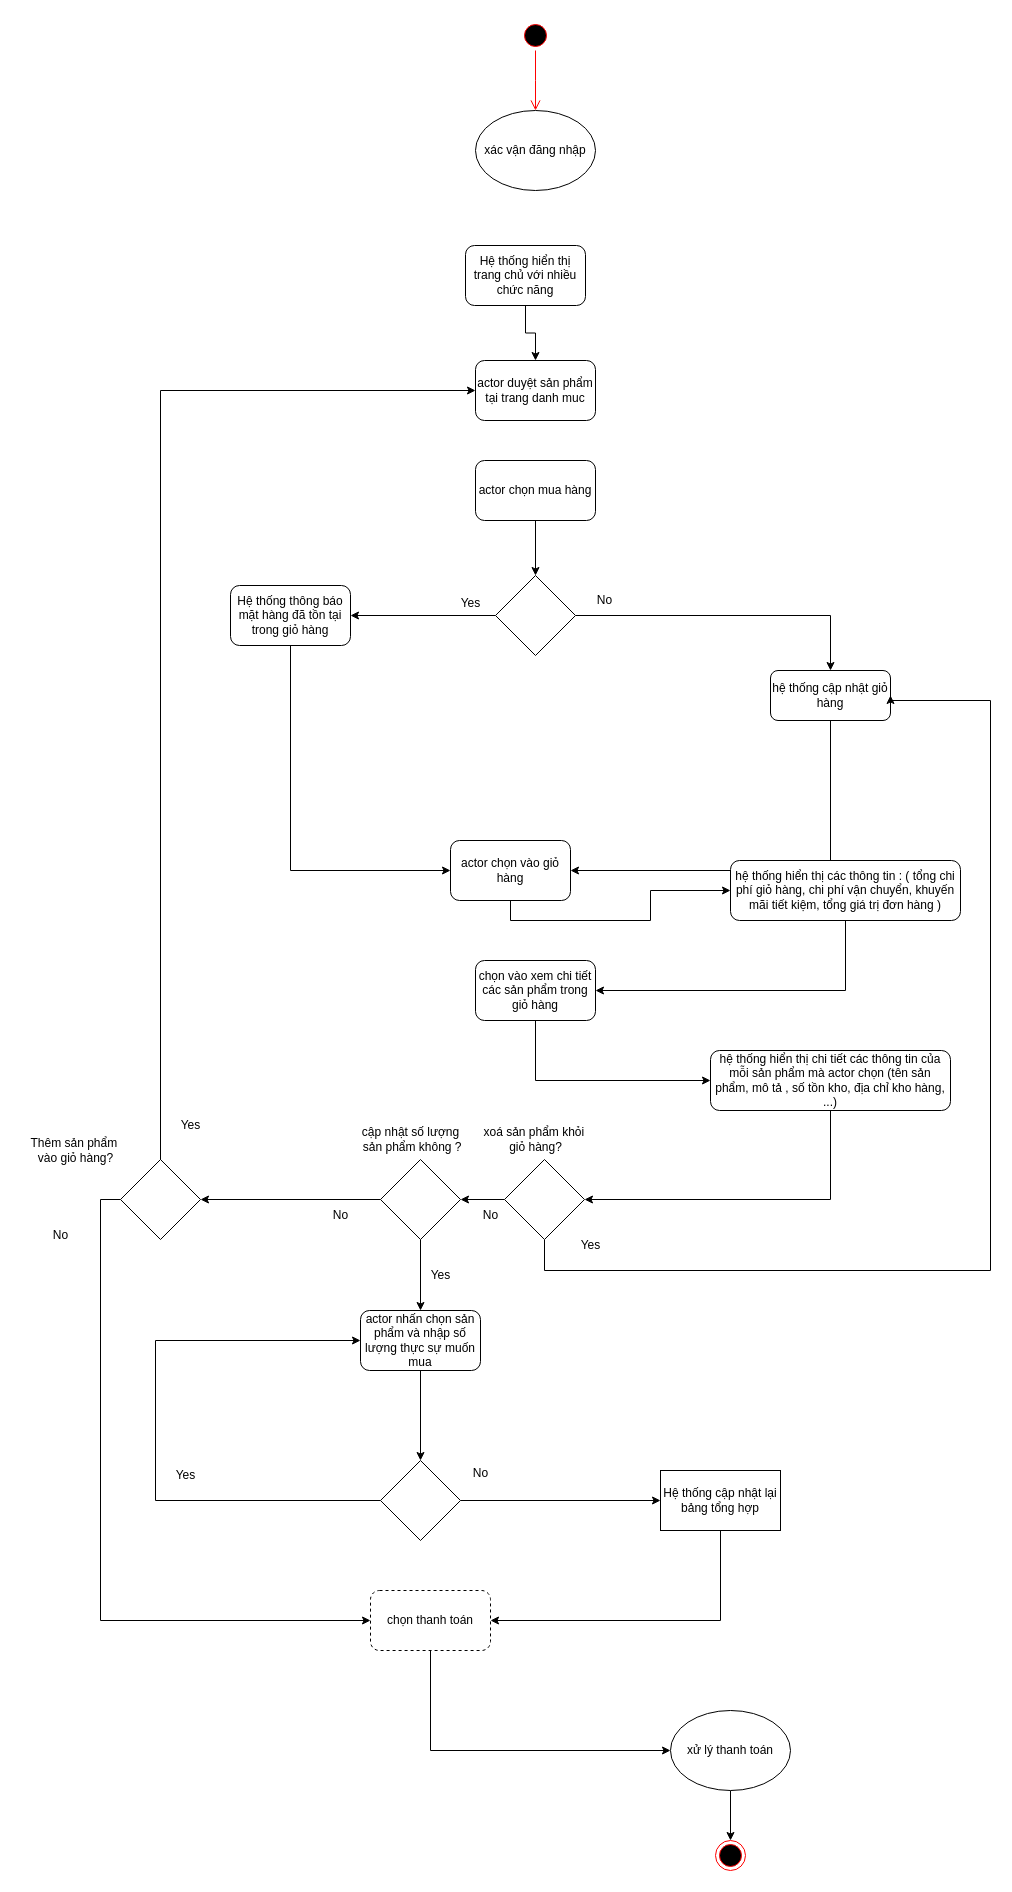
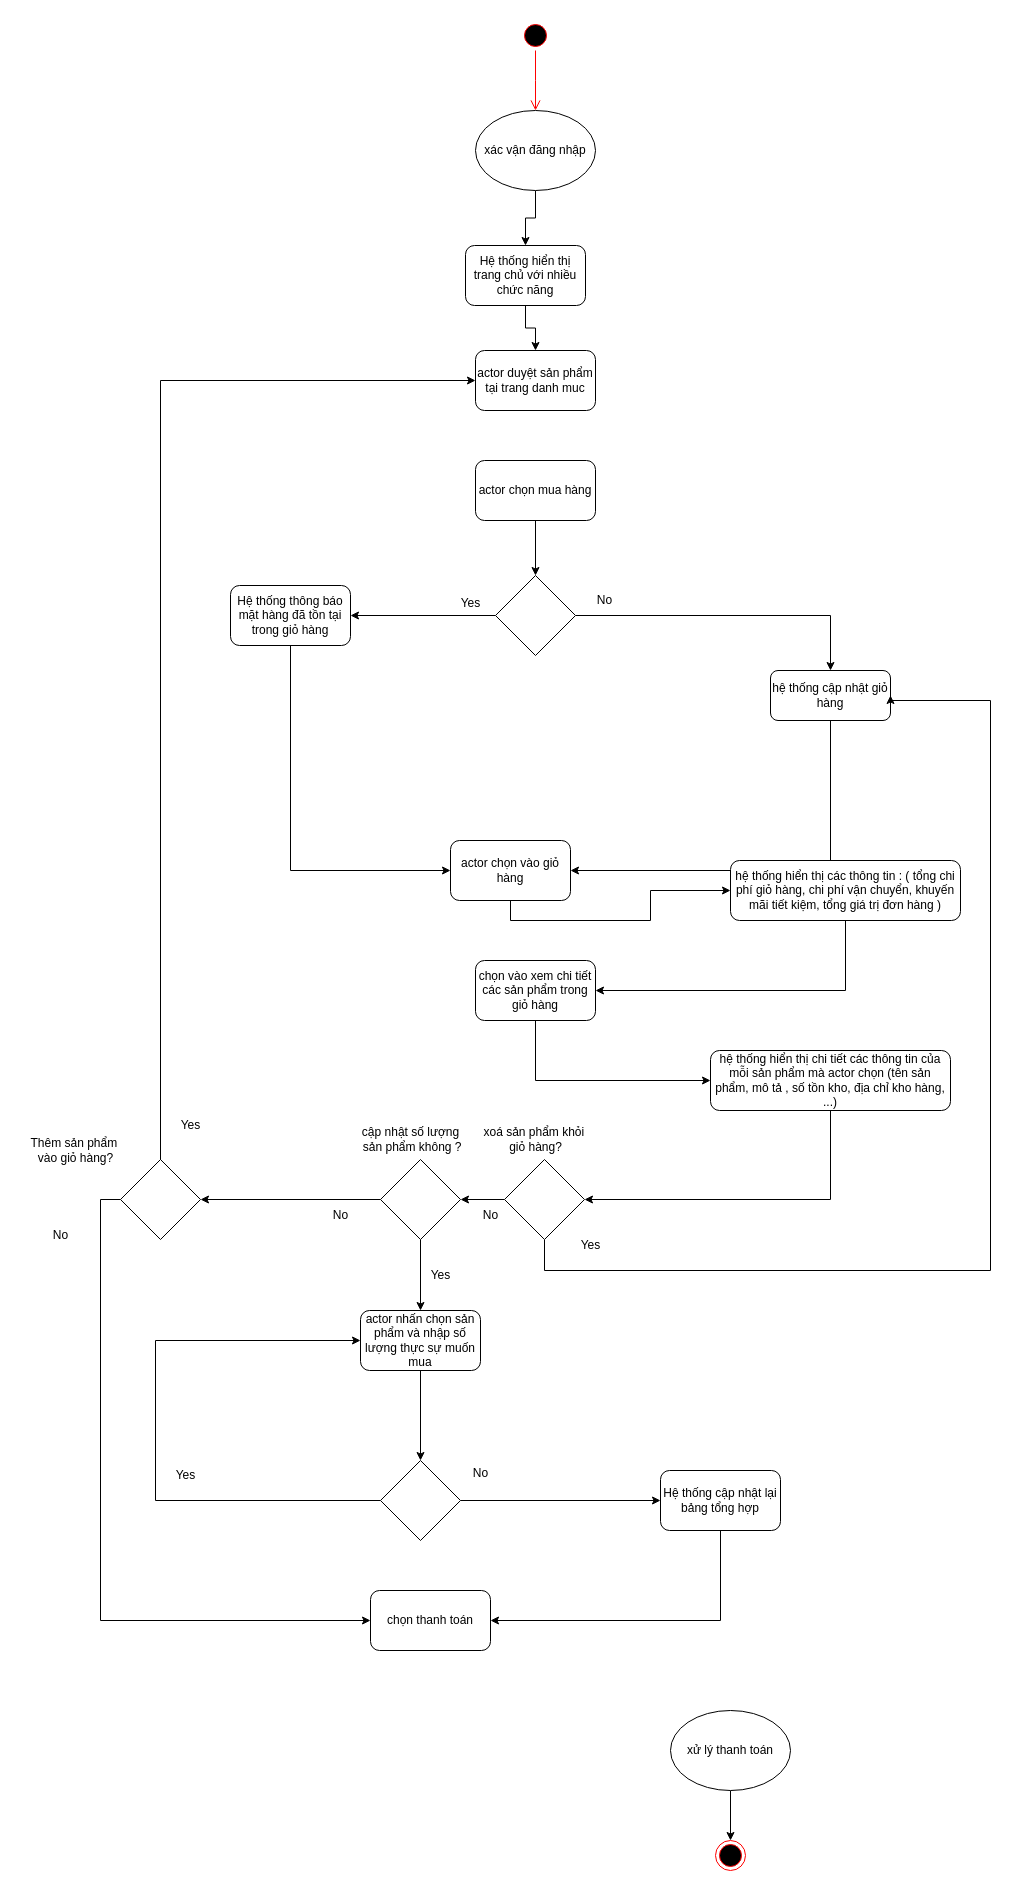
none -> (534, 218)
(536, 391) -> (536, 381)
(721, 1501) -> (721, 1501)
(431, 1621) -> (431, 1621)
(497, 1751) -> none
